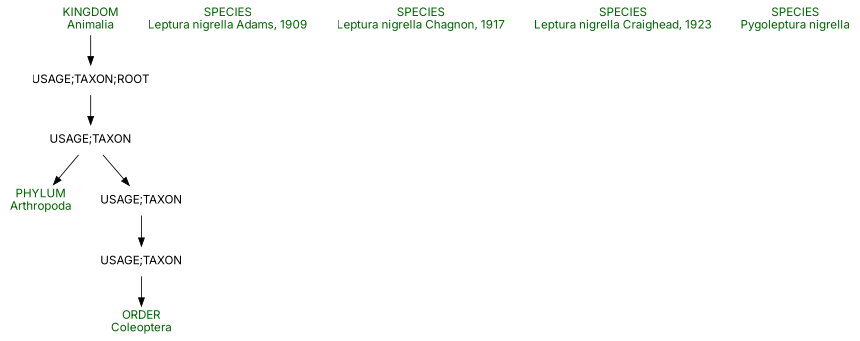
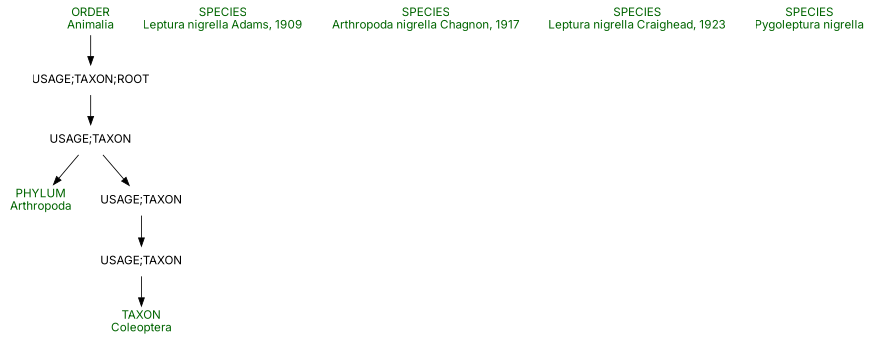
(91, 19) -> (91, 19)
(421, 19) -> (426, 19)
(141, 322) -> (141, 322)
